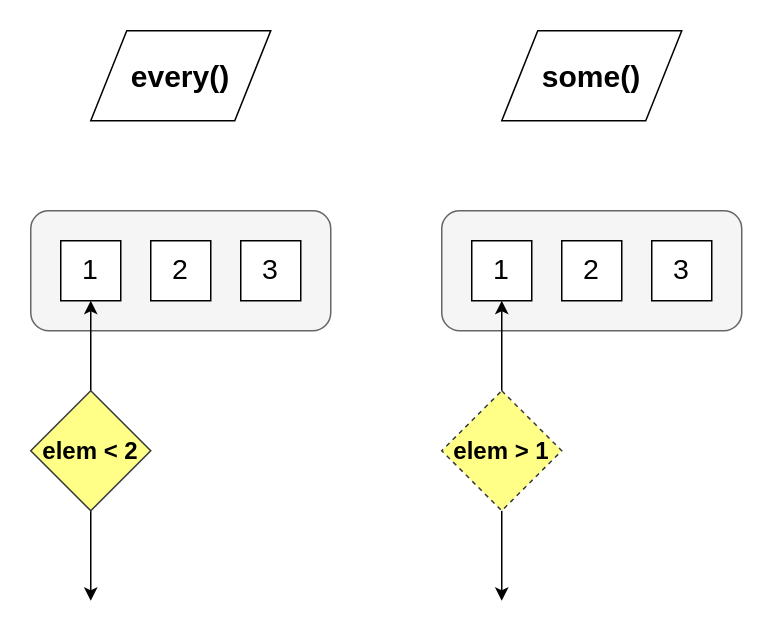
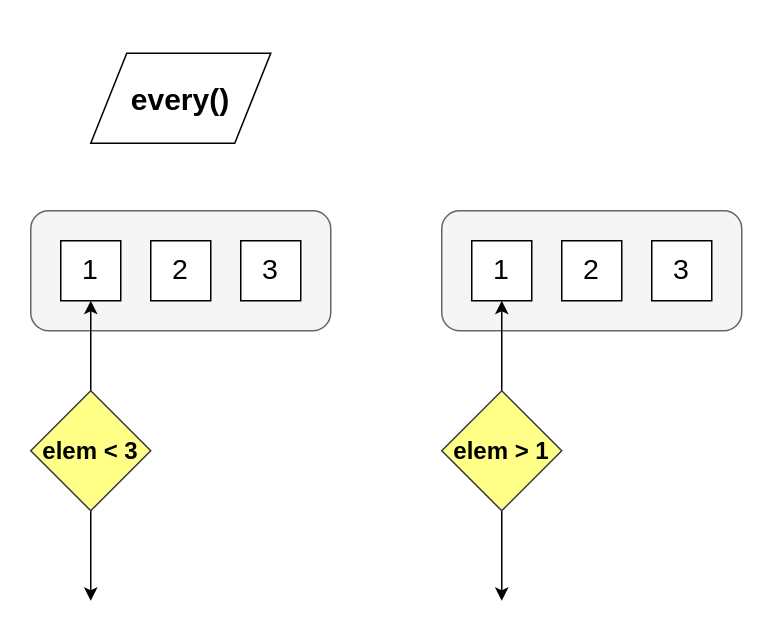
(181, 76) -> (181, 98)
(592, 76) -> none
(91, 451) -> (91, 451)
(502, 451) -> (502, 451)
